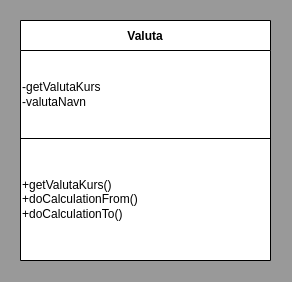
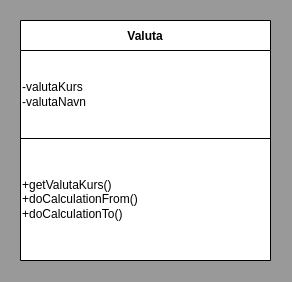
(68, 95) -> (58, 95)
